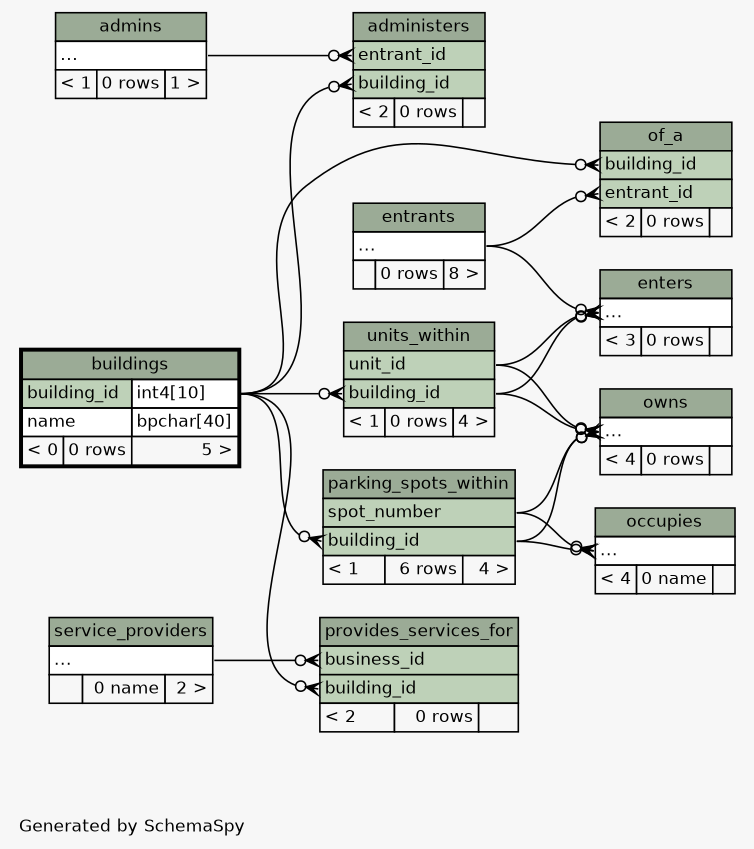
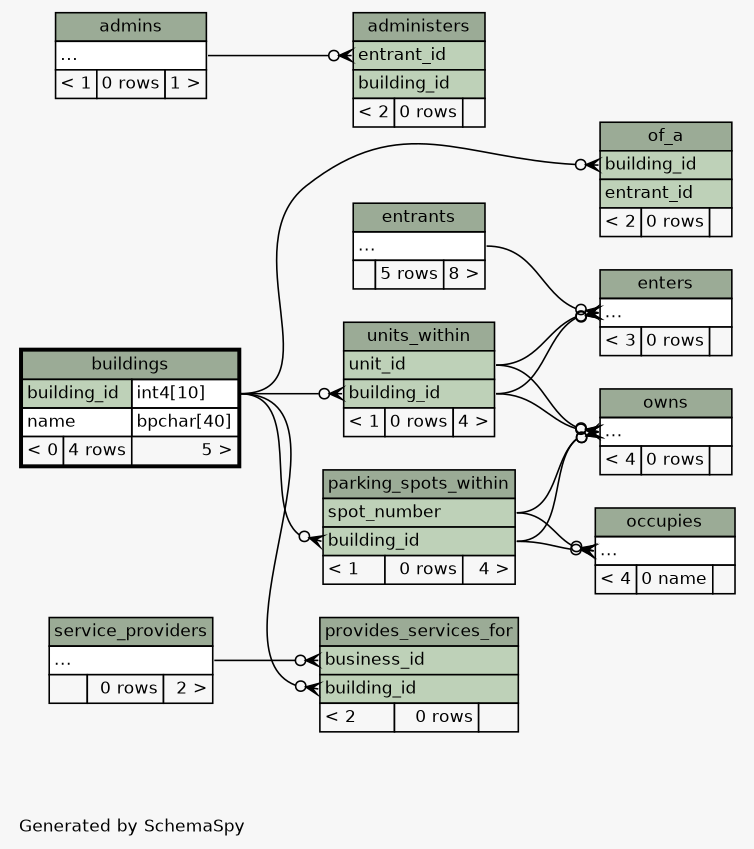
(534, 228) -> none
(297, 250) -> none
(410, 274) -> (410, 274)
(98, 450) -> (98, 450)
(429, 569) -> (429, 569)
(127, 688) -> (129, 688)
